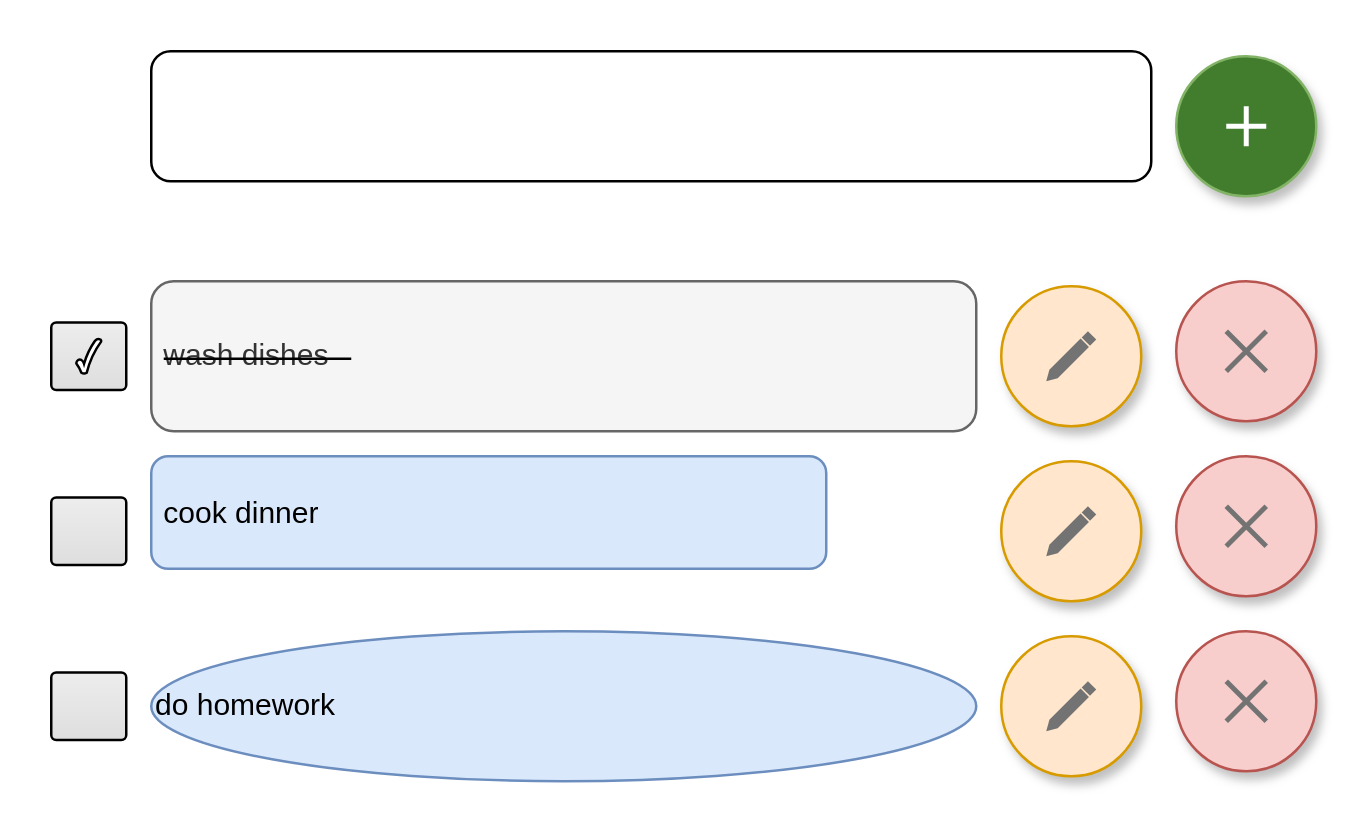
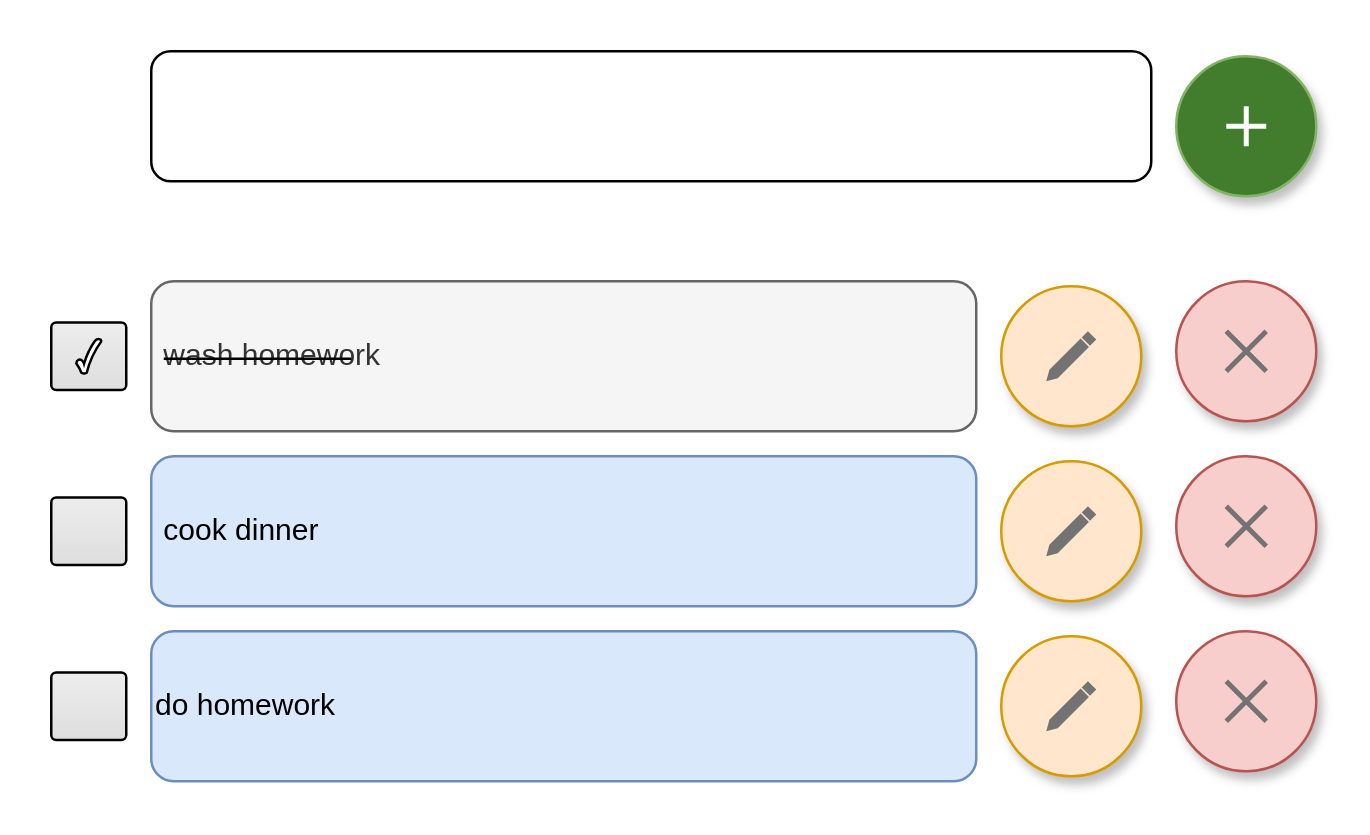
(241, 356) -> (262, 356)
(489, 513) -> (564, 531)
(564, 706) -> (564, 706)
